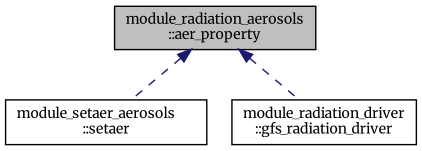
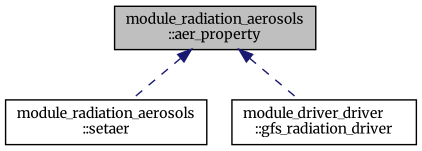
(106, 122) -> (106, 122)
(324, 122) -> (324, 122)
